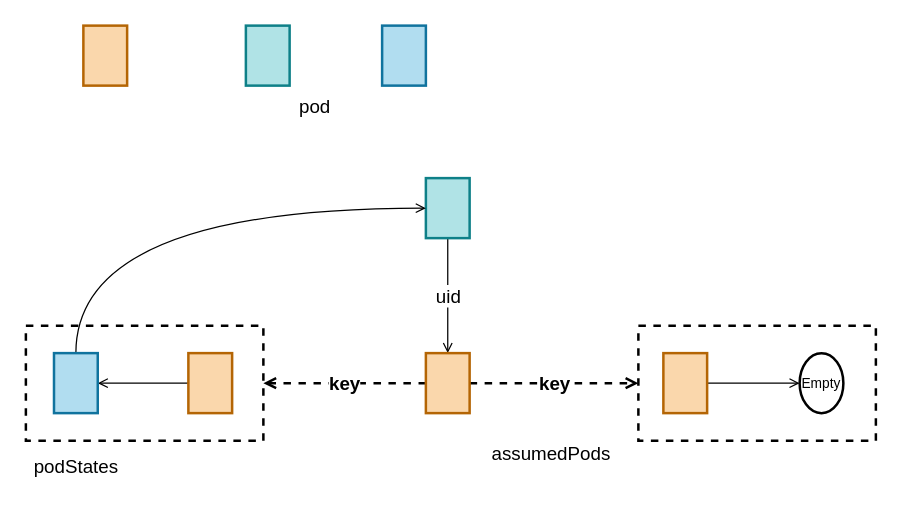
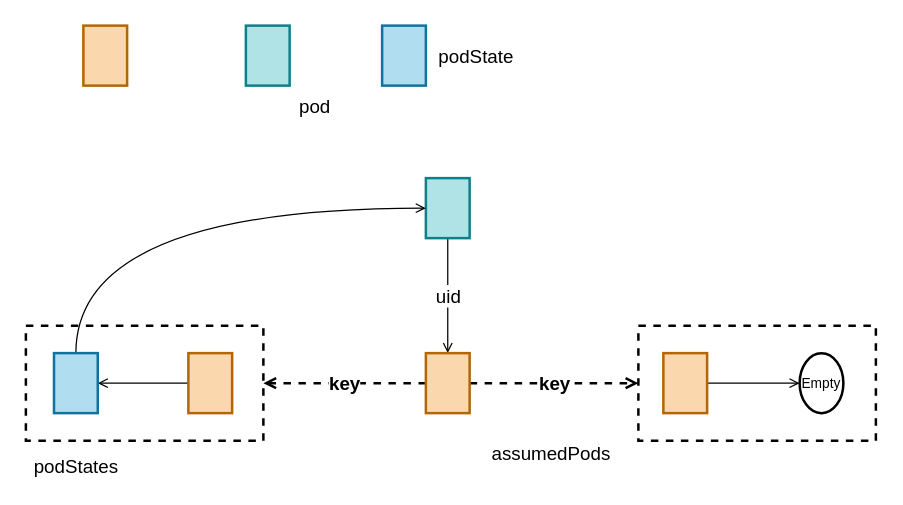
none -> (476, 56)
